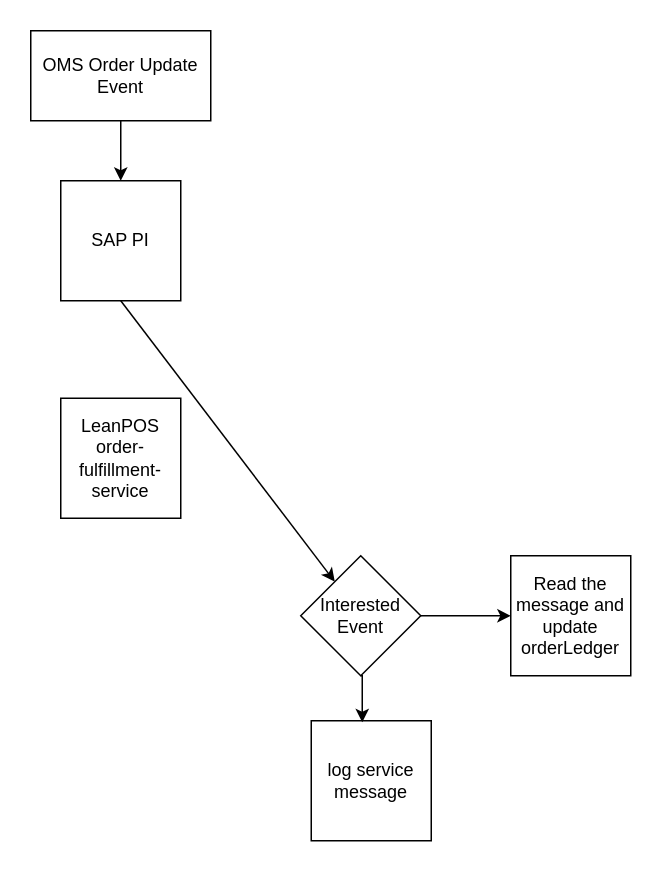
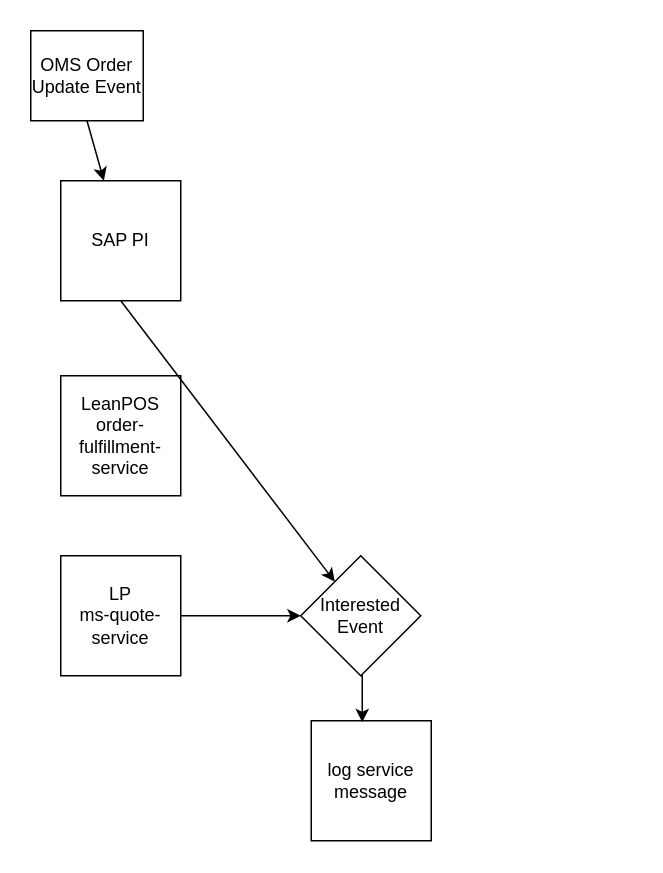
(121, 76) -> (87, 76)
(121, 458) -> (121, 436)
none -> (121, 616)
none -> (236, 616)
(461, 616) -> none
(571, 616) -> none
